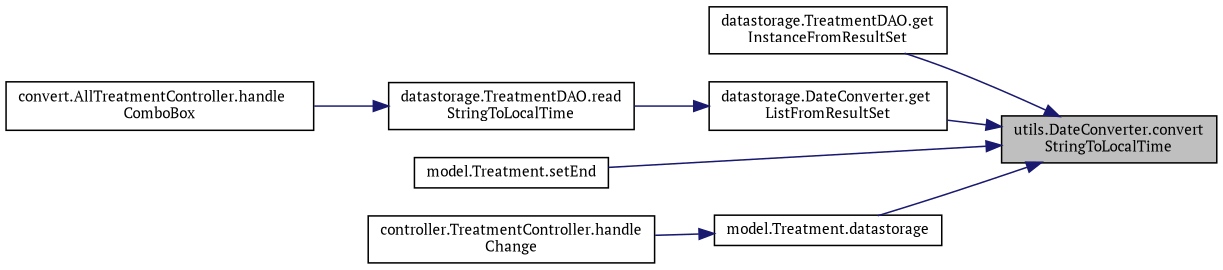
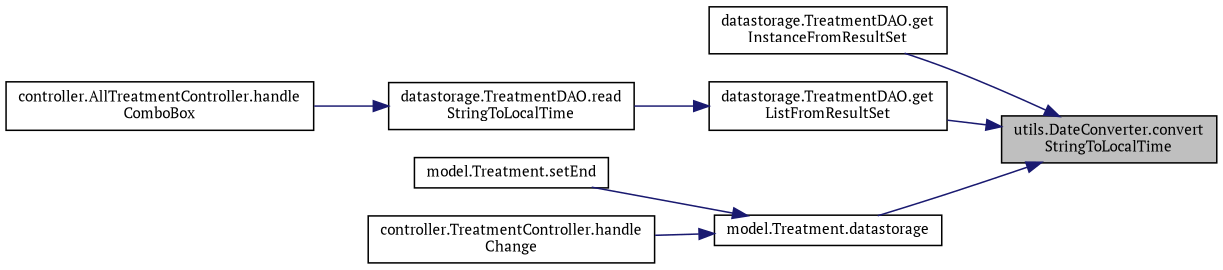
(160, 106) -> (160, 106)
(828, 106) -> (828, 106)
(797, 157) -> (662, 200)
